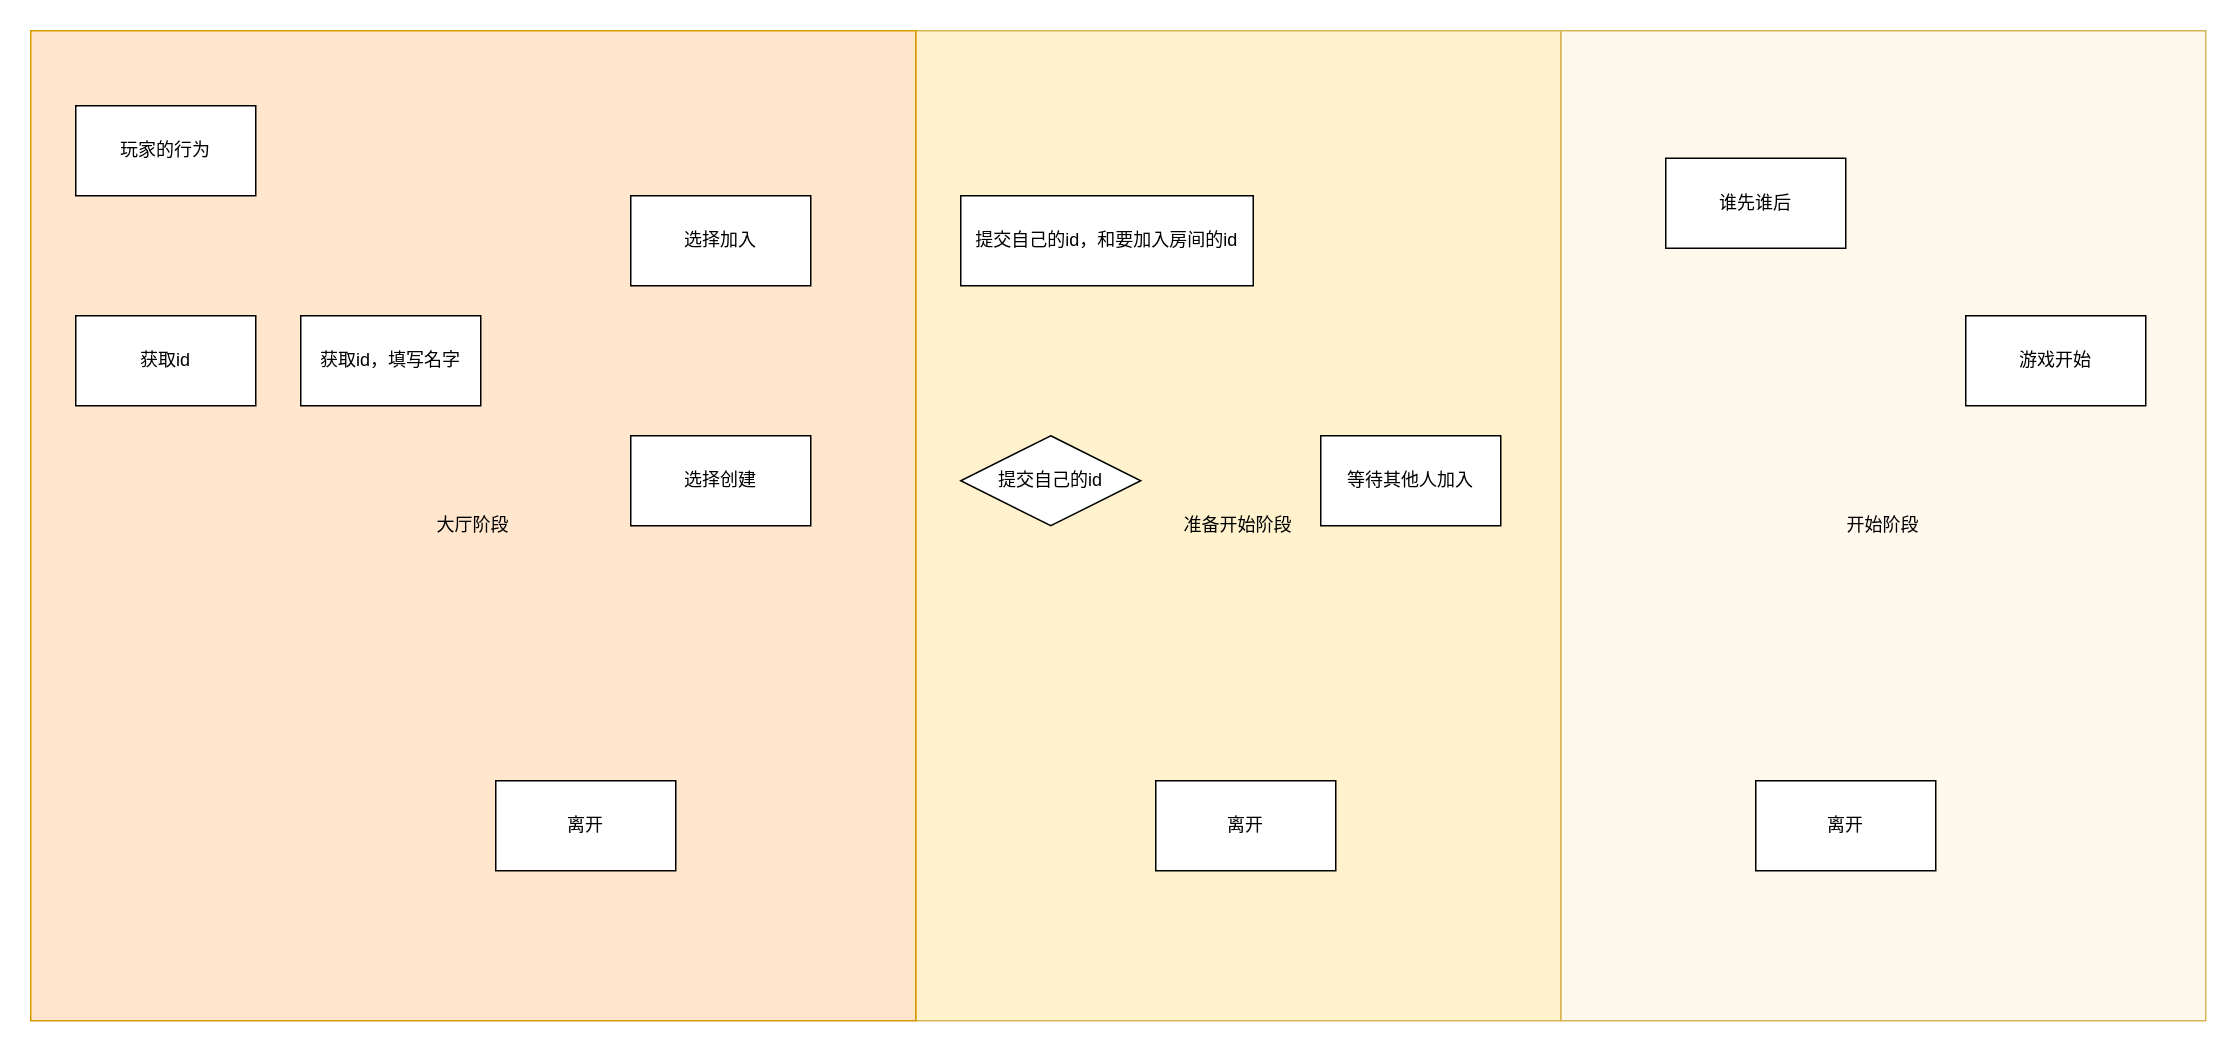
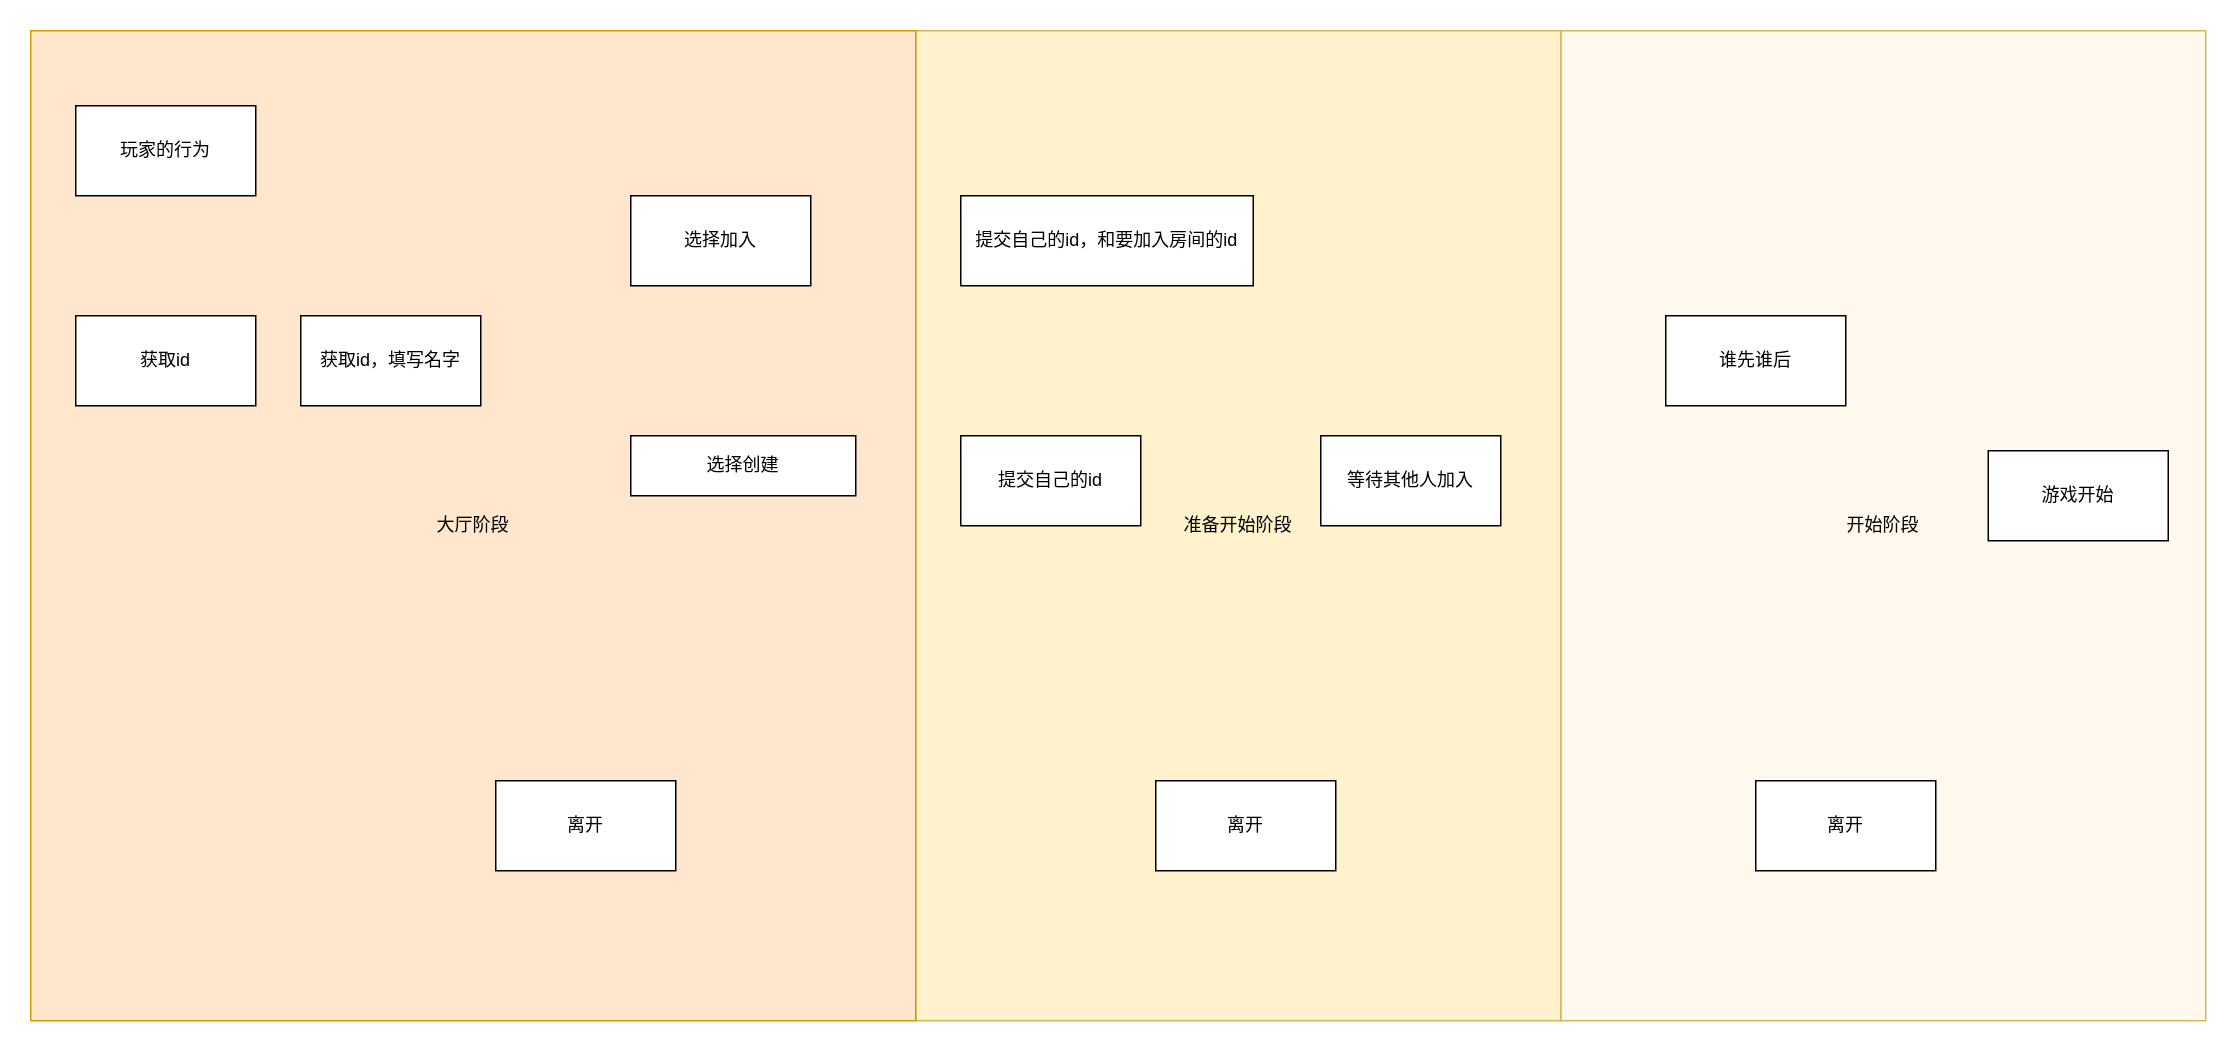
(1756, 203) -> (1756, 361)
(2056, 361) -> (2078, 496)
(721, 481) -> (743, 466)
(1051, 481) -> (1051, 481)
